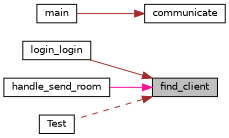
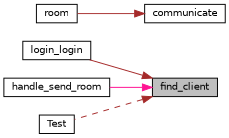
(57, 14) -> (57, 14)
